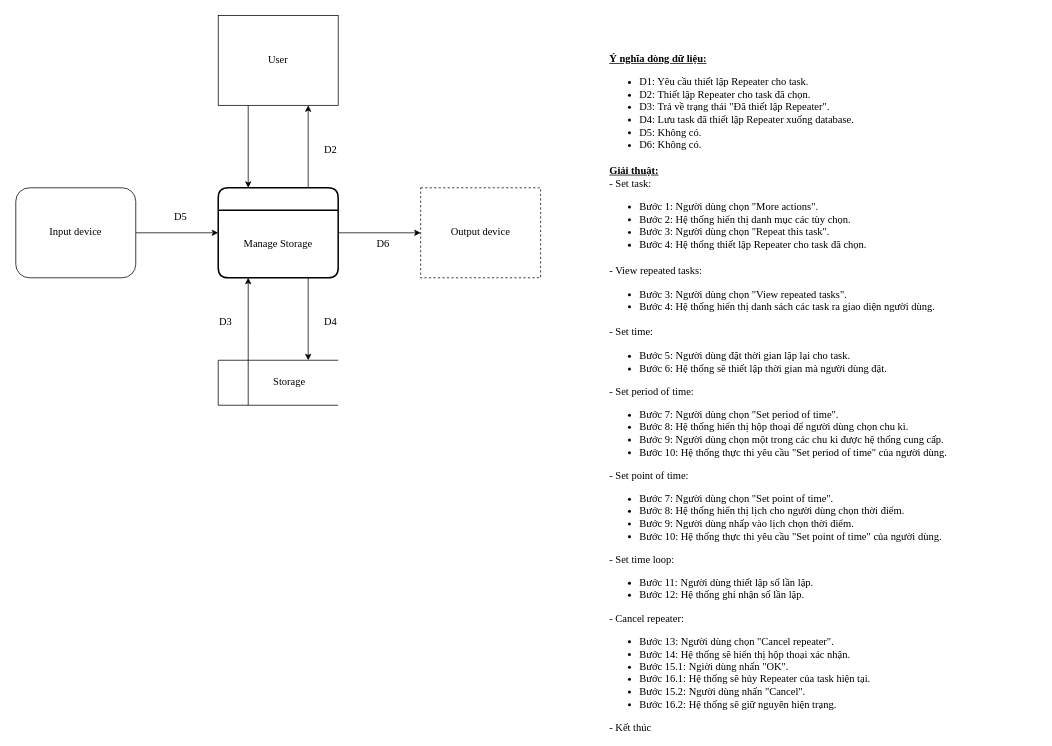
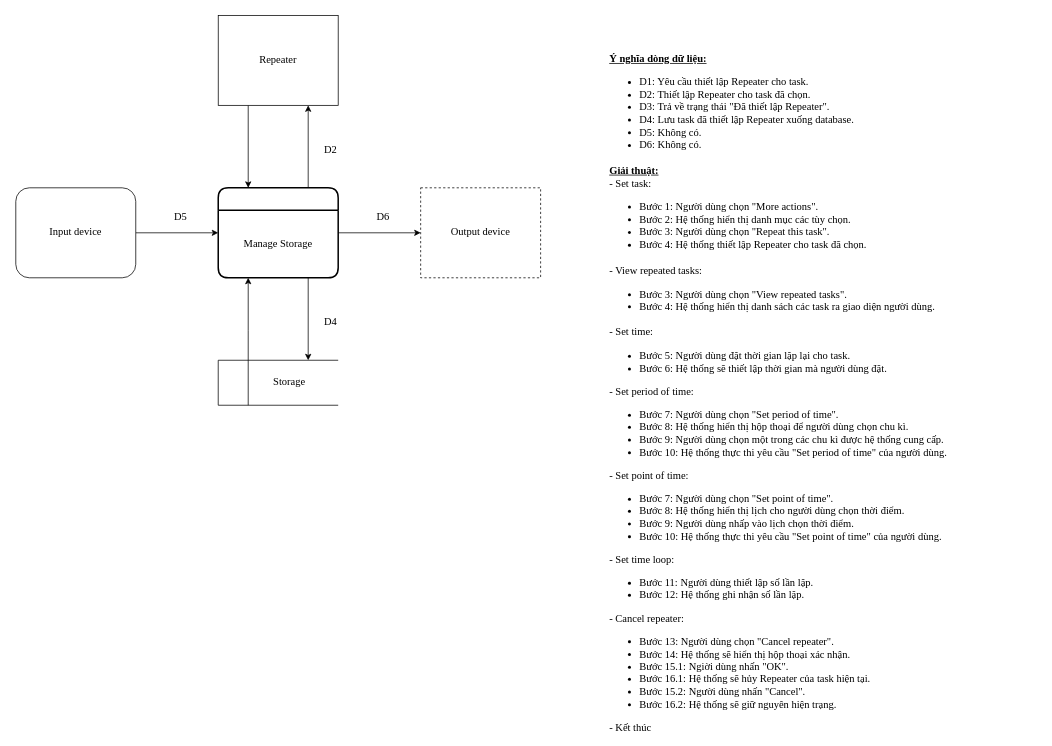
(278, 60) -> (278, 60)
(383, 244) -> (383, 218)
(225, 323) -> none
